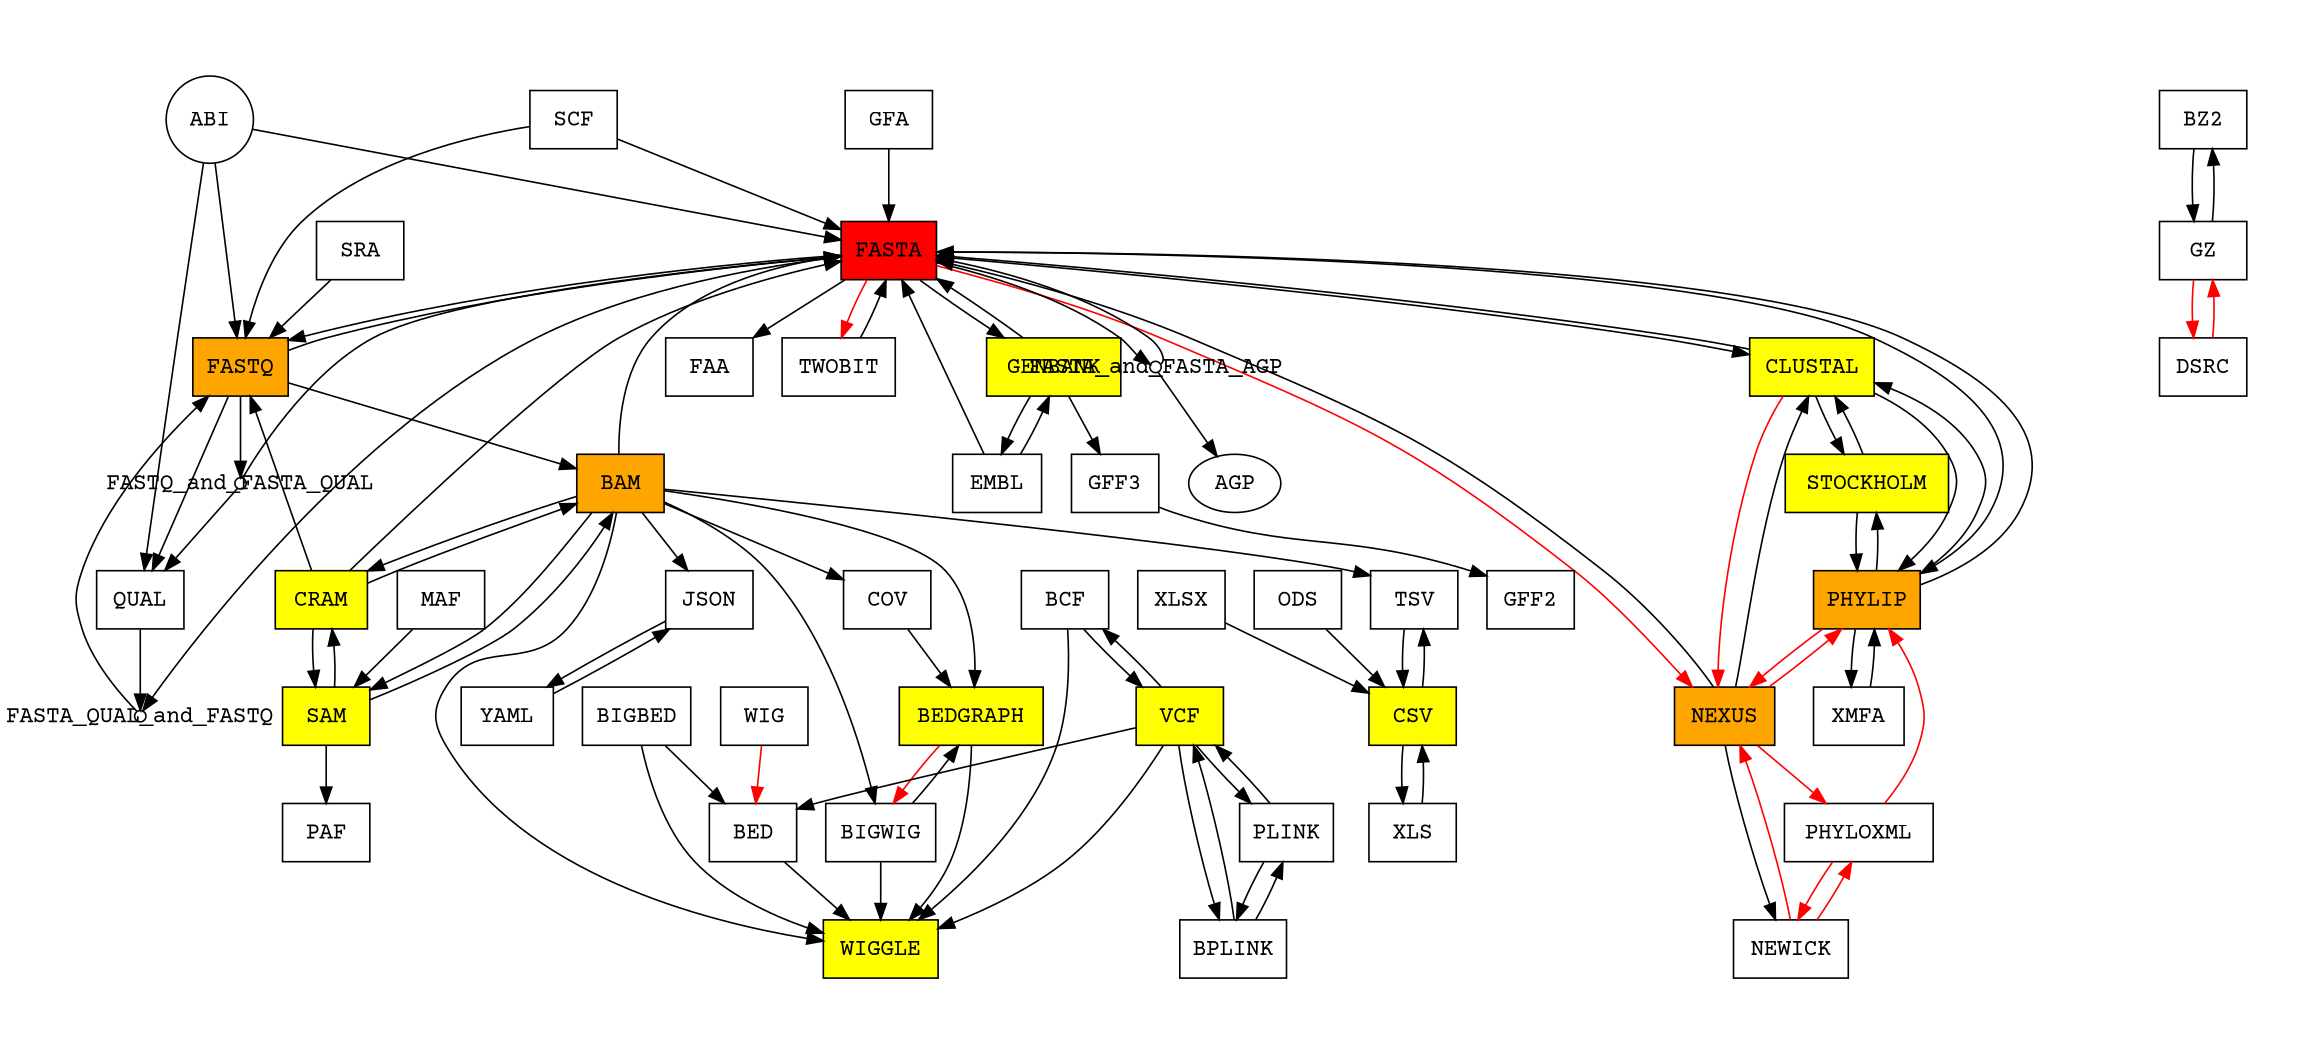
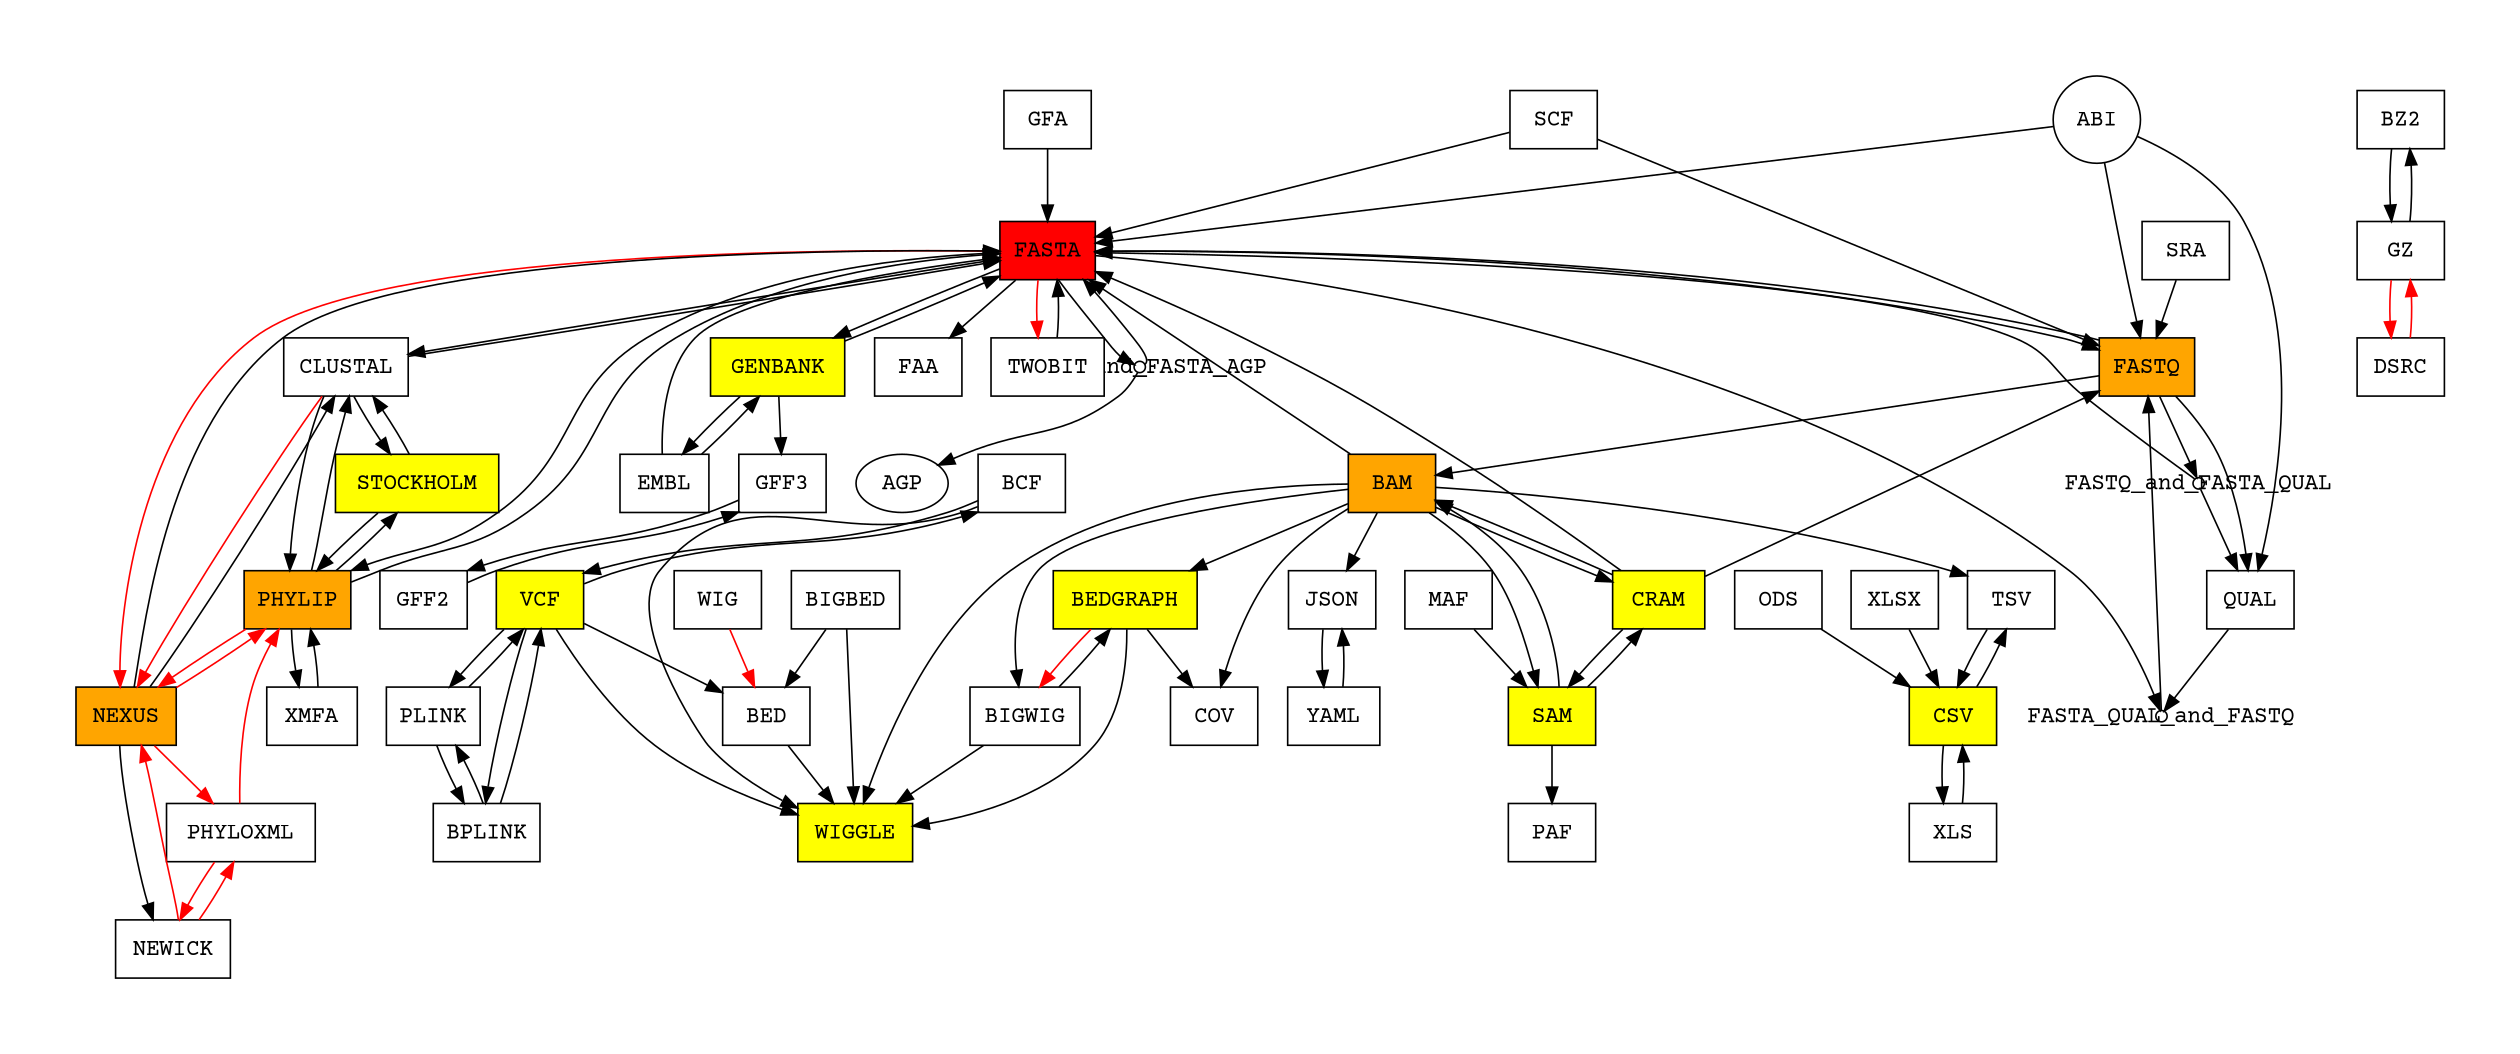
(1812, 367) -> (346, 367)
none -> (594, 545)
(925, 652) -> (1165, 652)
